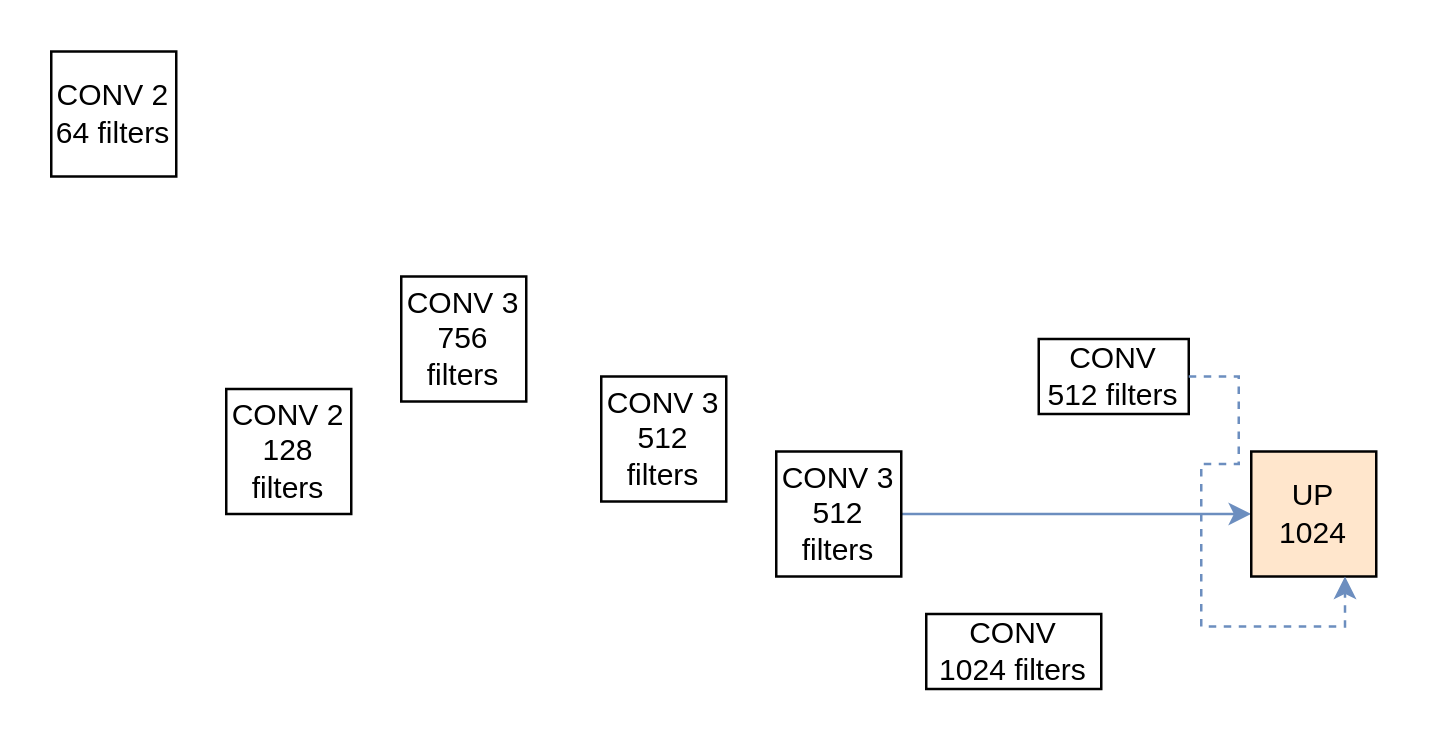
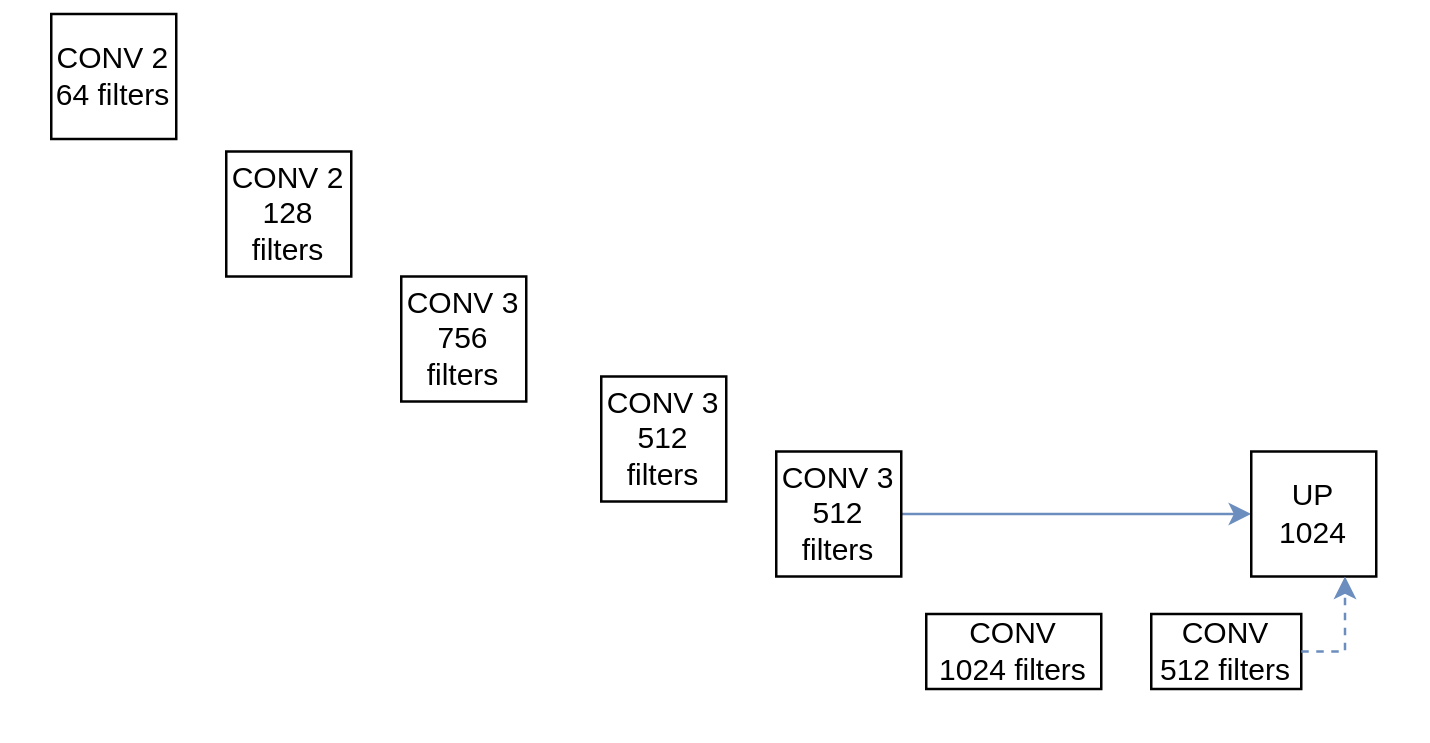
(114, 114) -> (114, 76)
(1114, 376) -> (1226, 651)
(289, 451) -> (289, 214)
(1314, 514) -> (1314, 514)
